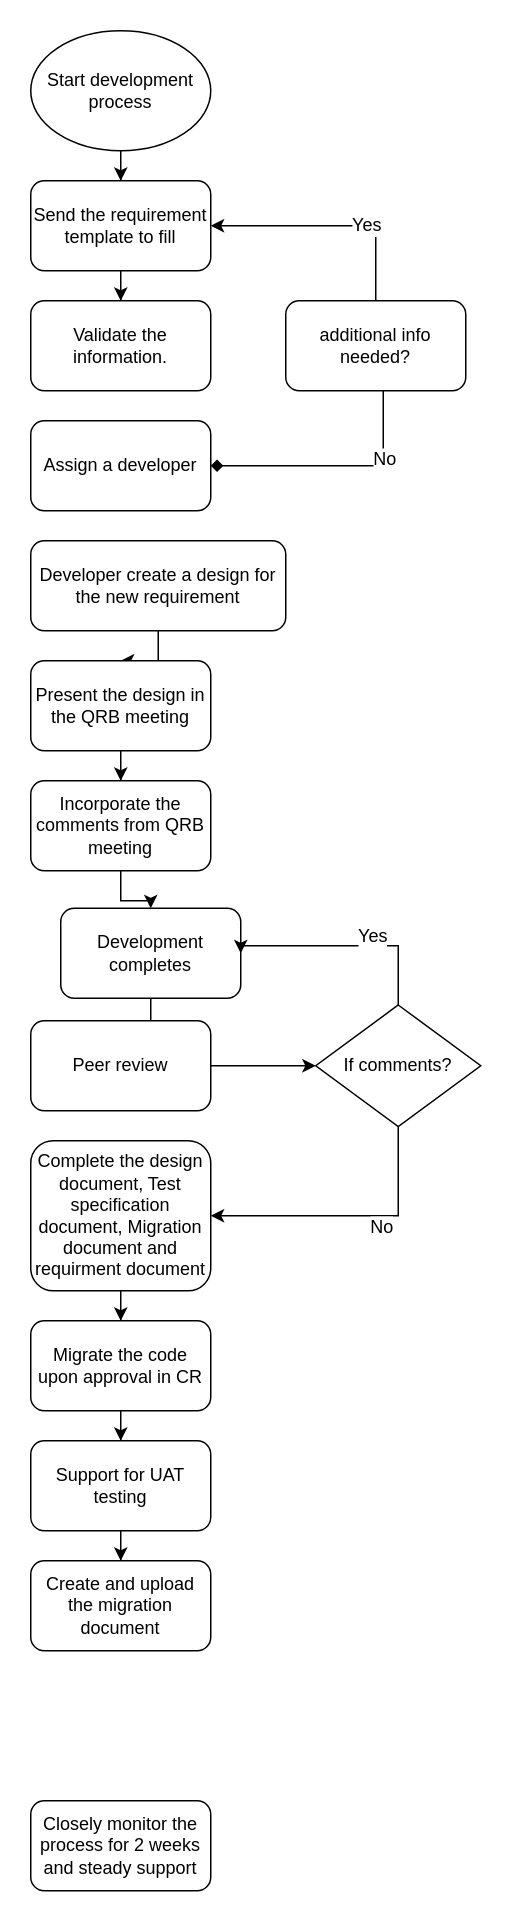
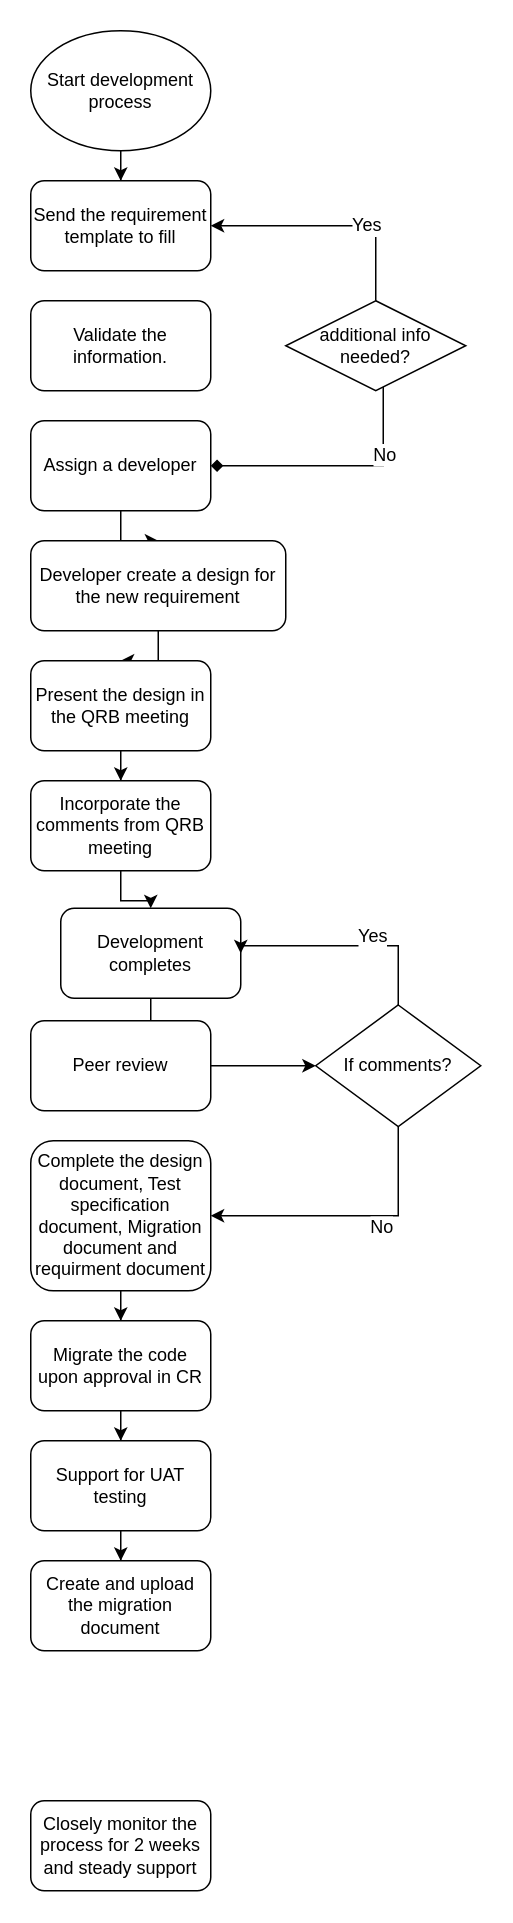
(121, 291) -> none
(376, 346) -> (376, 346)
none -> (121, 527)
